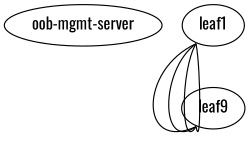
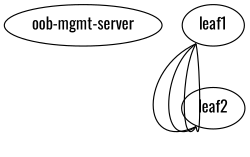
(213, 108) -> (213, 108)
